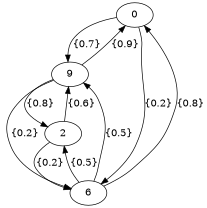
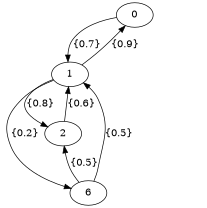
(70, 74) -> (70, 74)
(145, 109) -> none
(171, 120) -> none
(36, 168) -> none
